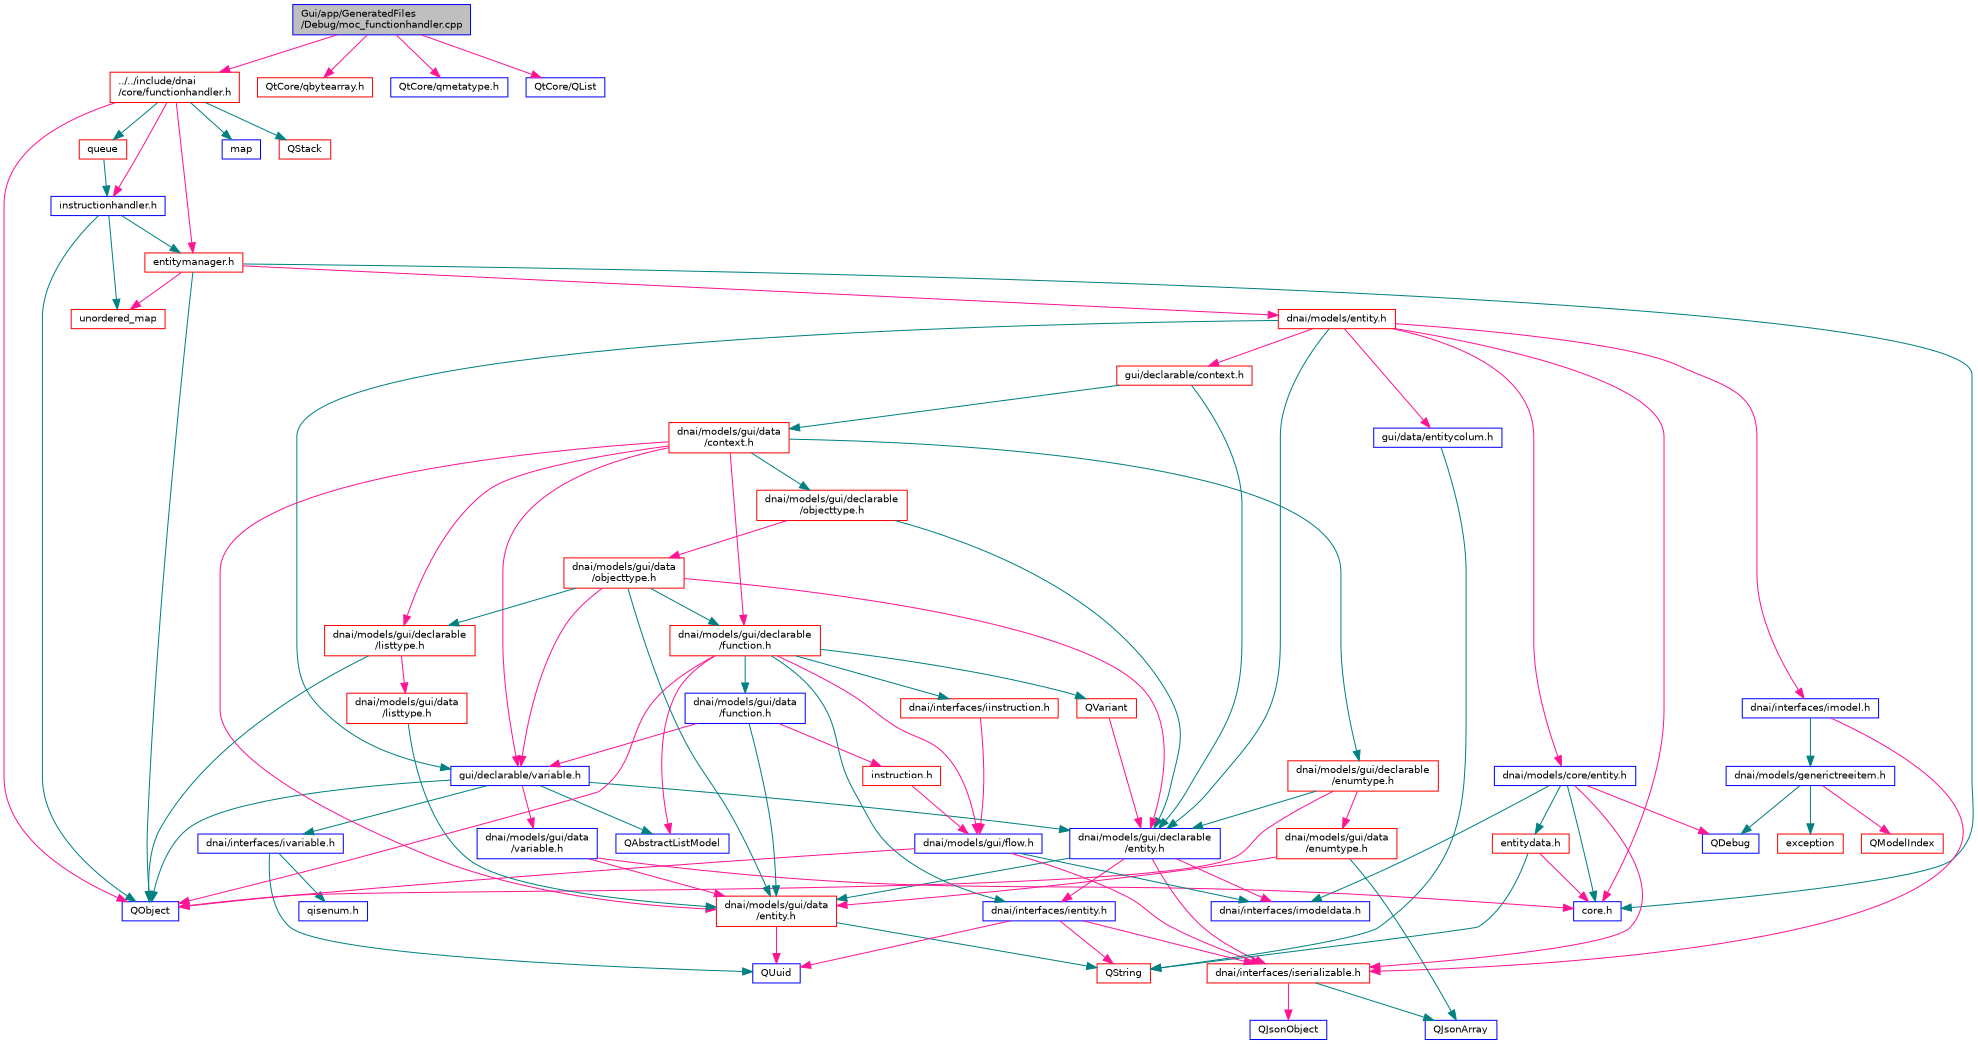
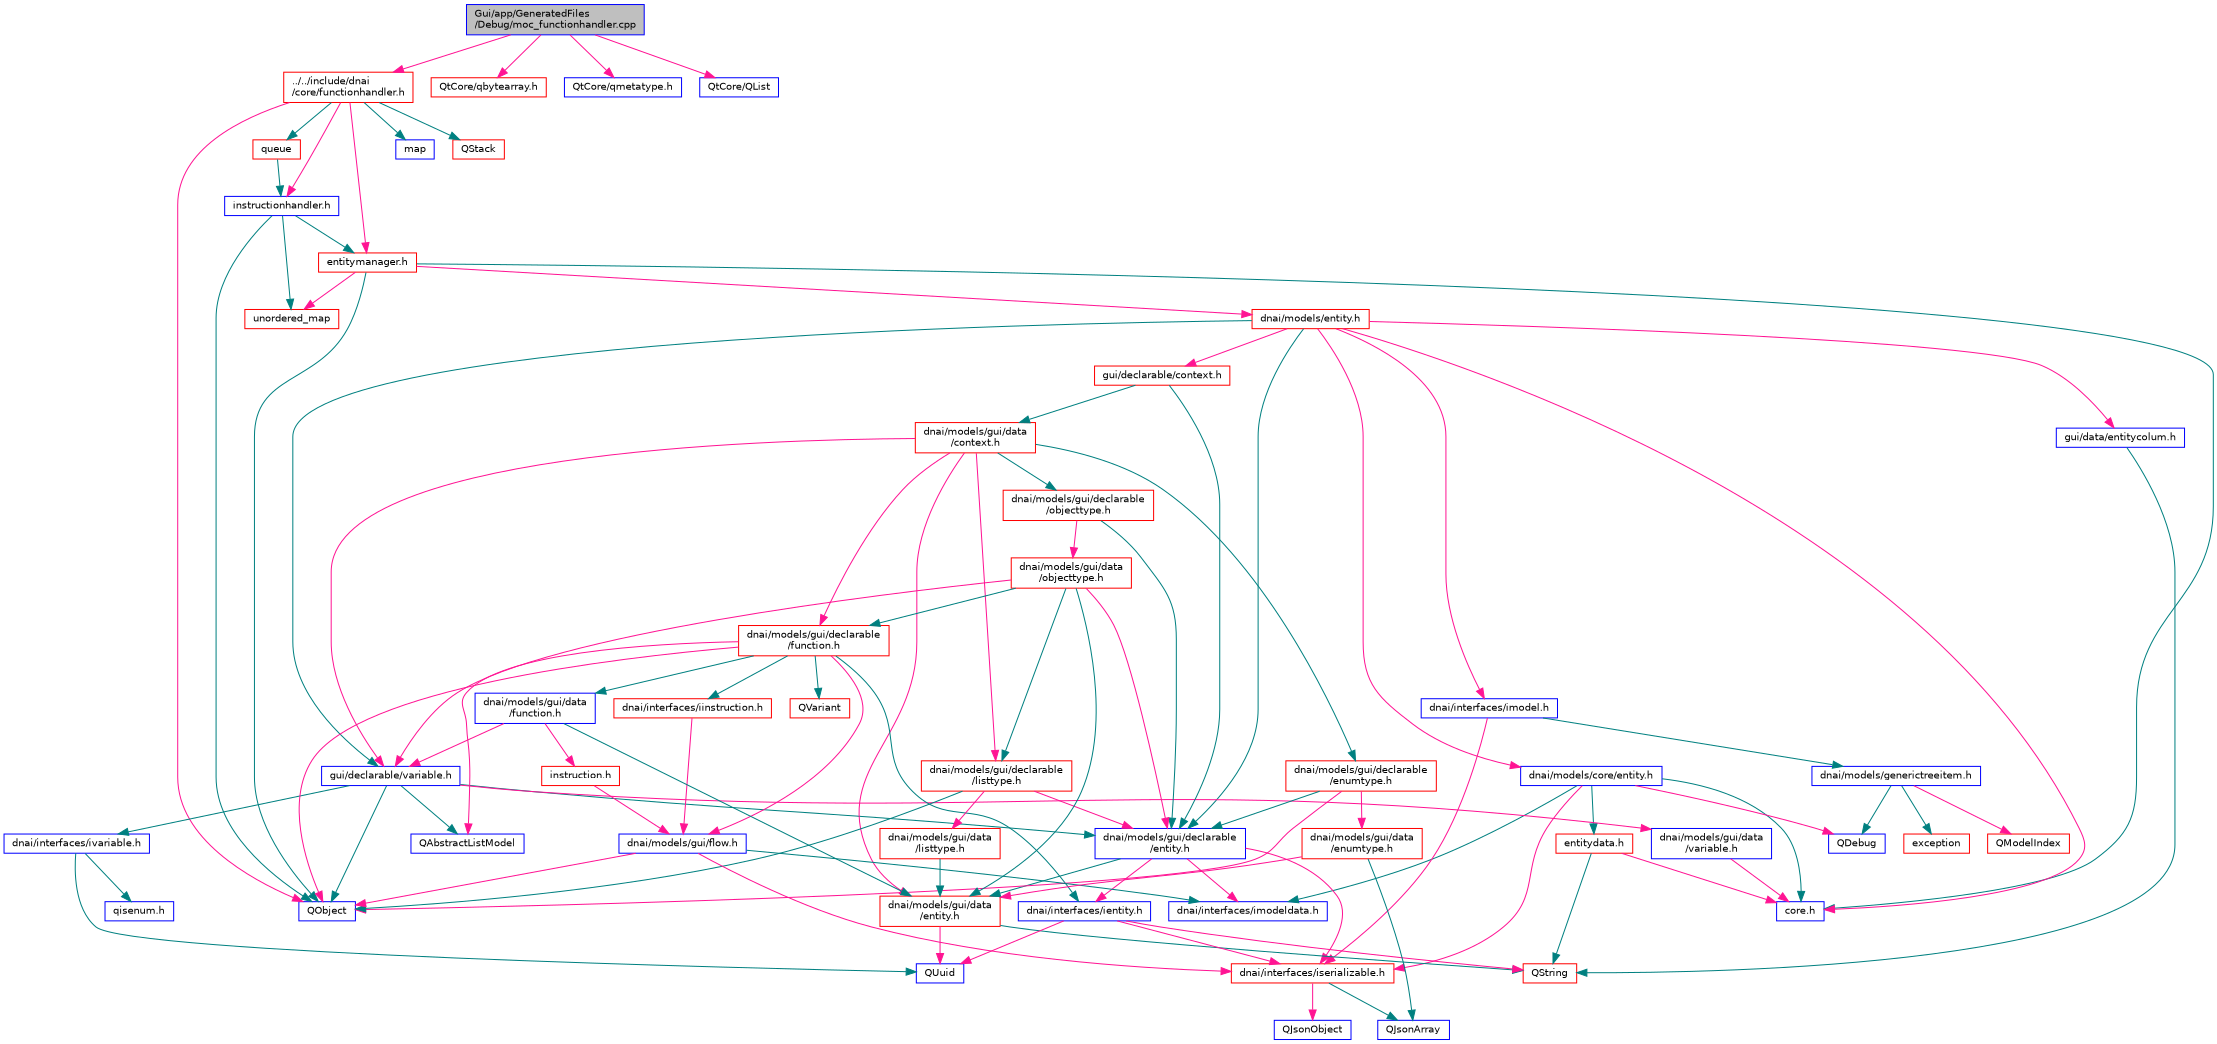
(1124, 768) -> (1081, 809)
(652, 876) -> none
